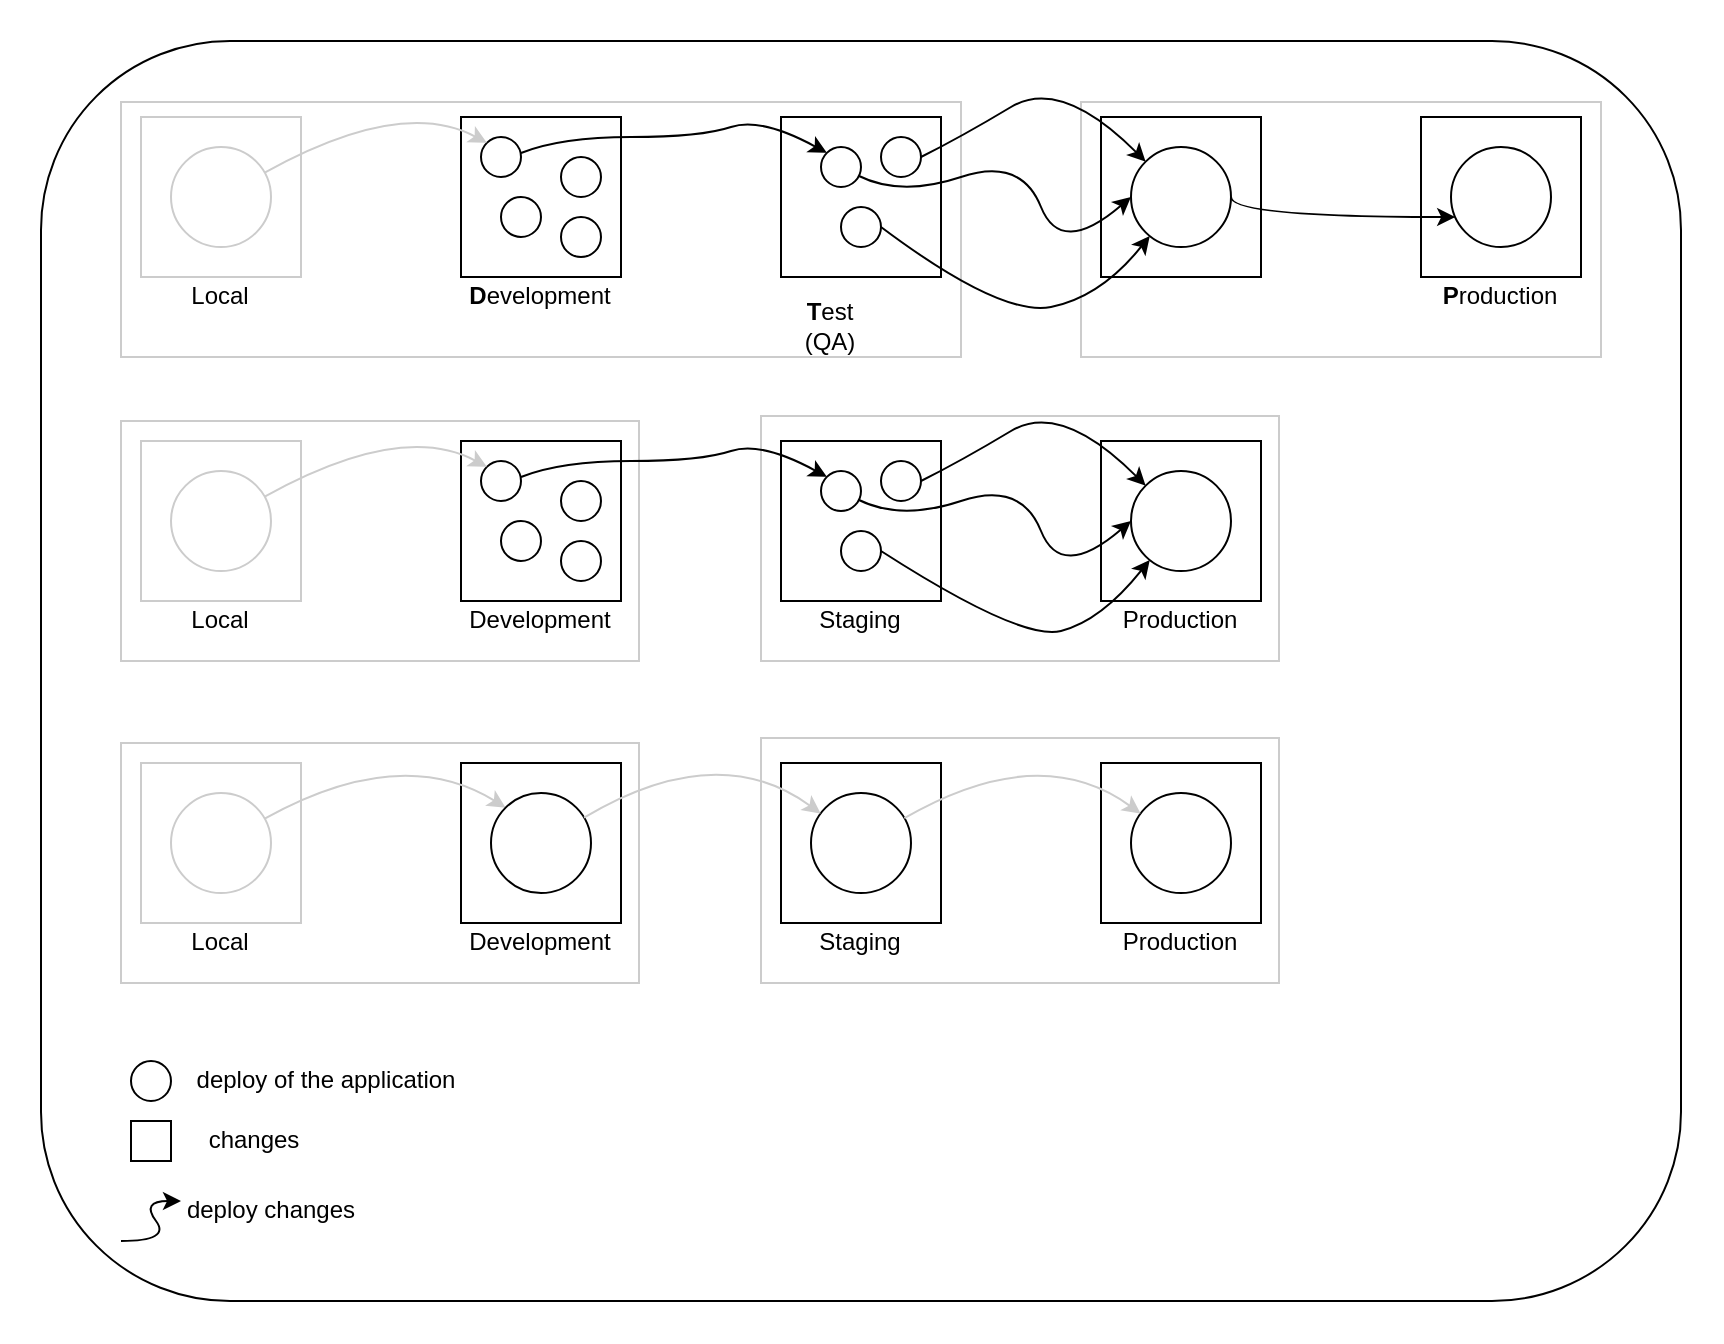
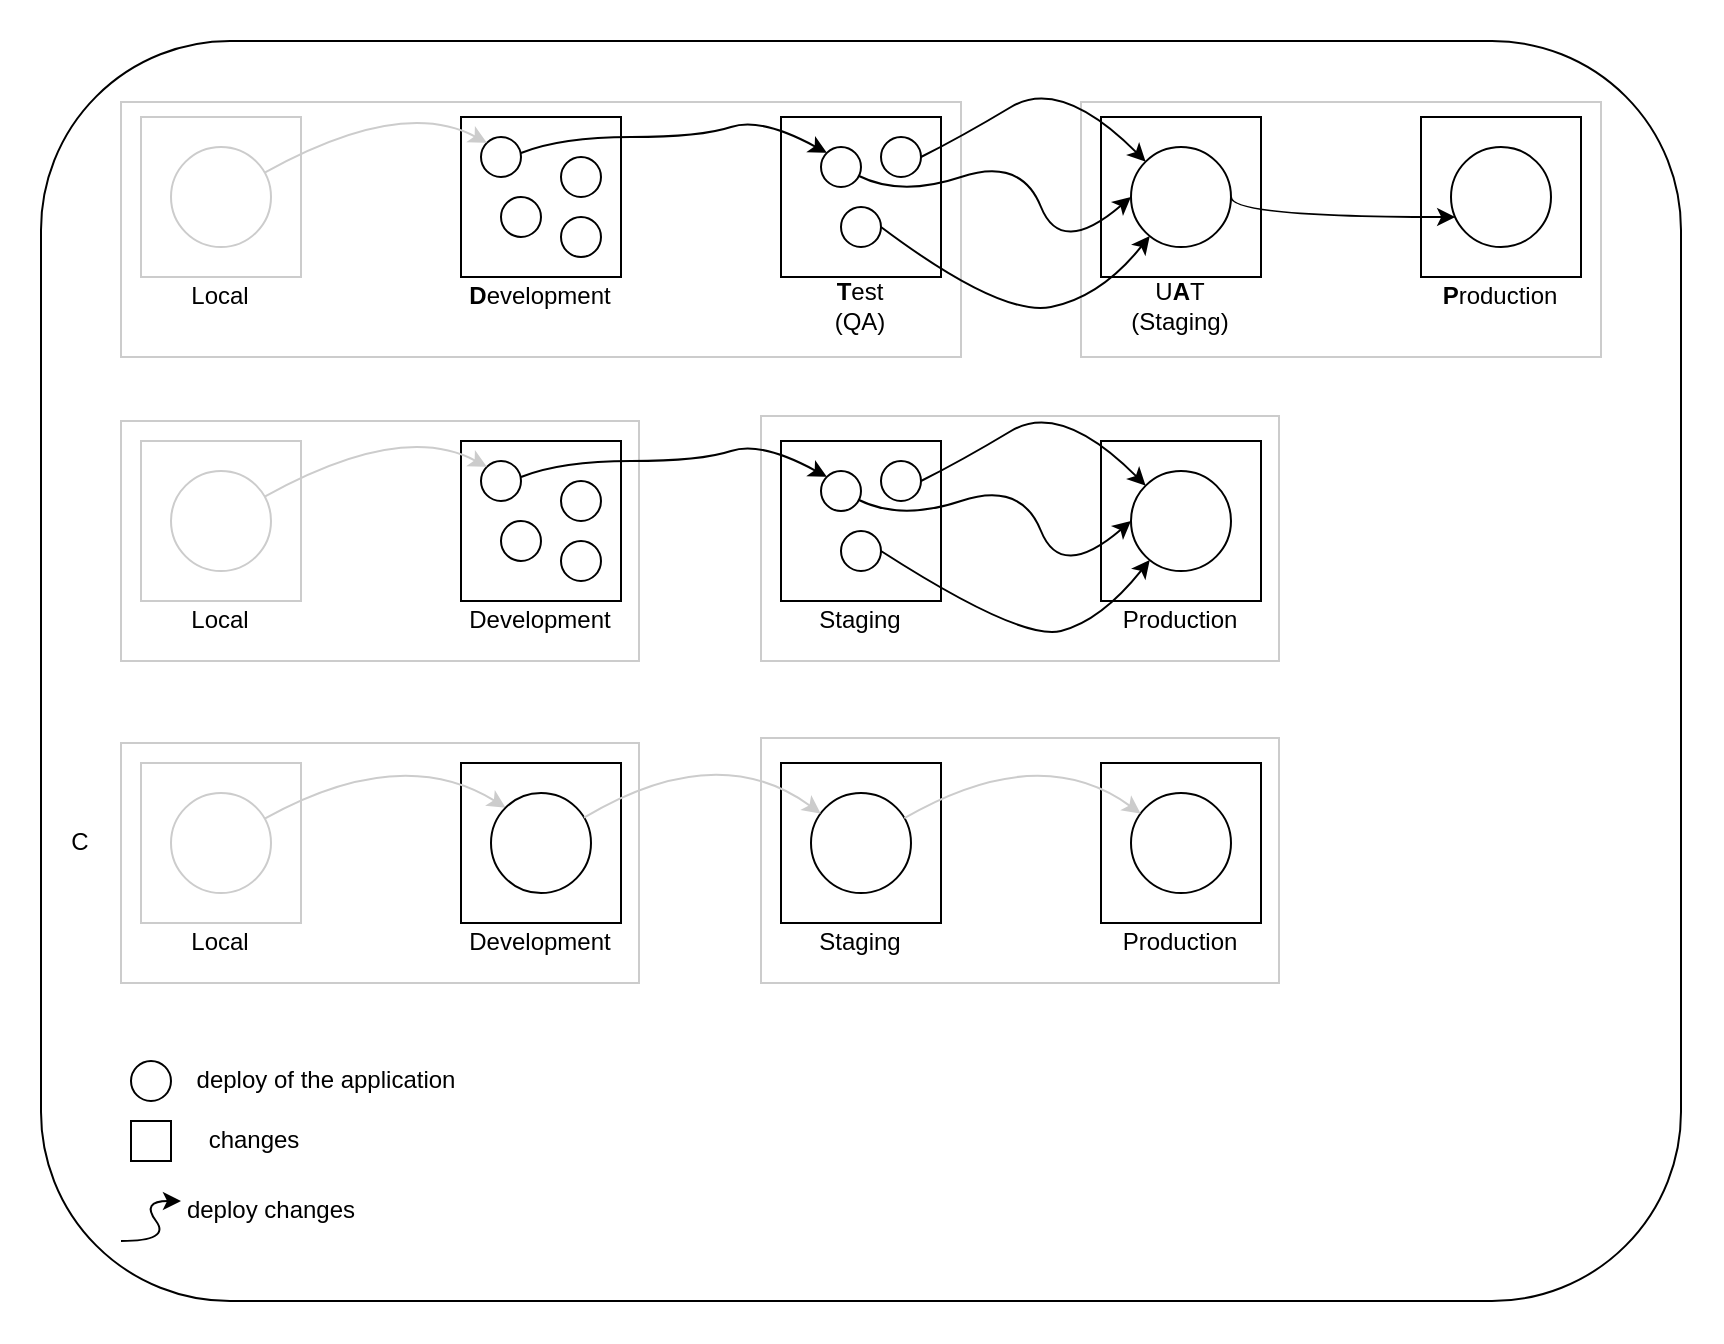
none -> (1181, 307)
(831, 327) -> (861, 307)
none -> (81, 843)
